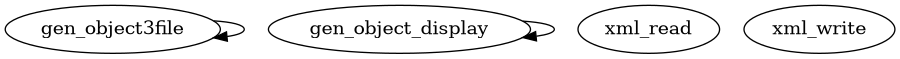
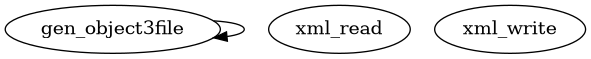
(399, 29) -> none
